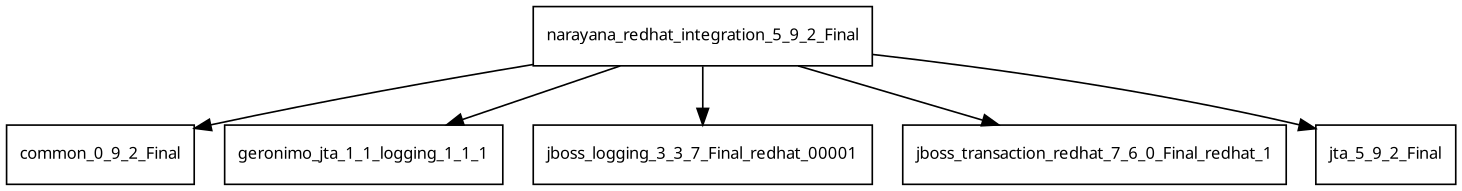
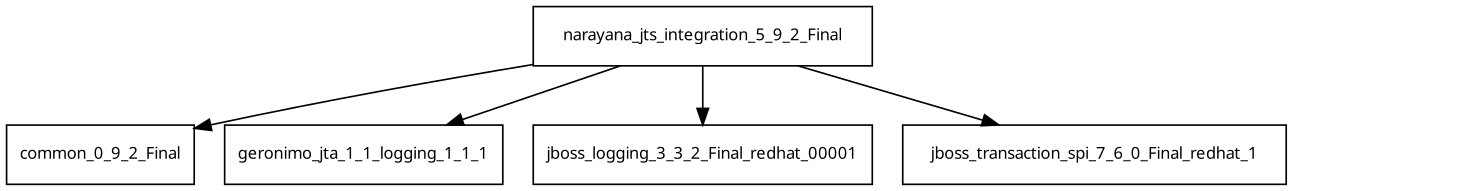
(703, 36) -> (703, 36)
(703, 155) -> (703, 155)
(1094, 155) -> (1094, 155)
(1386, 155) -> none
